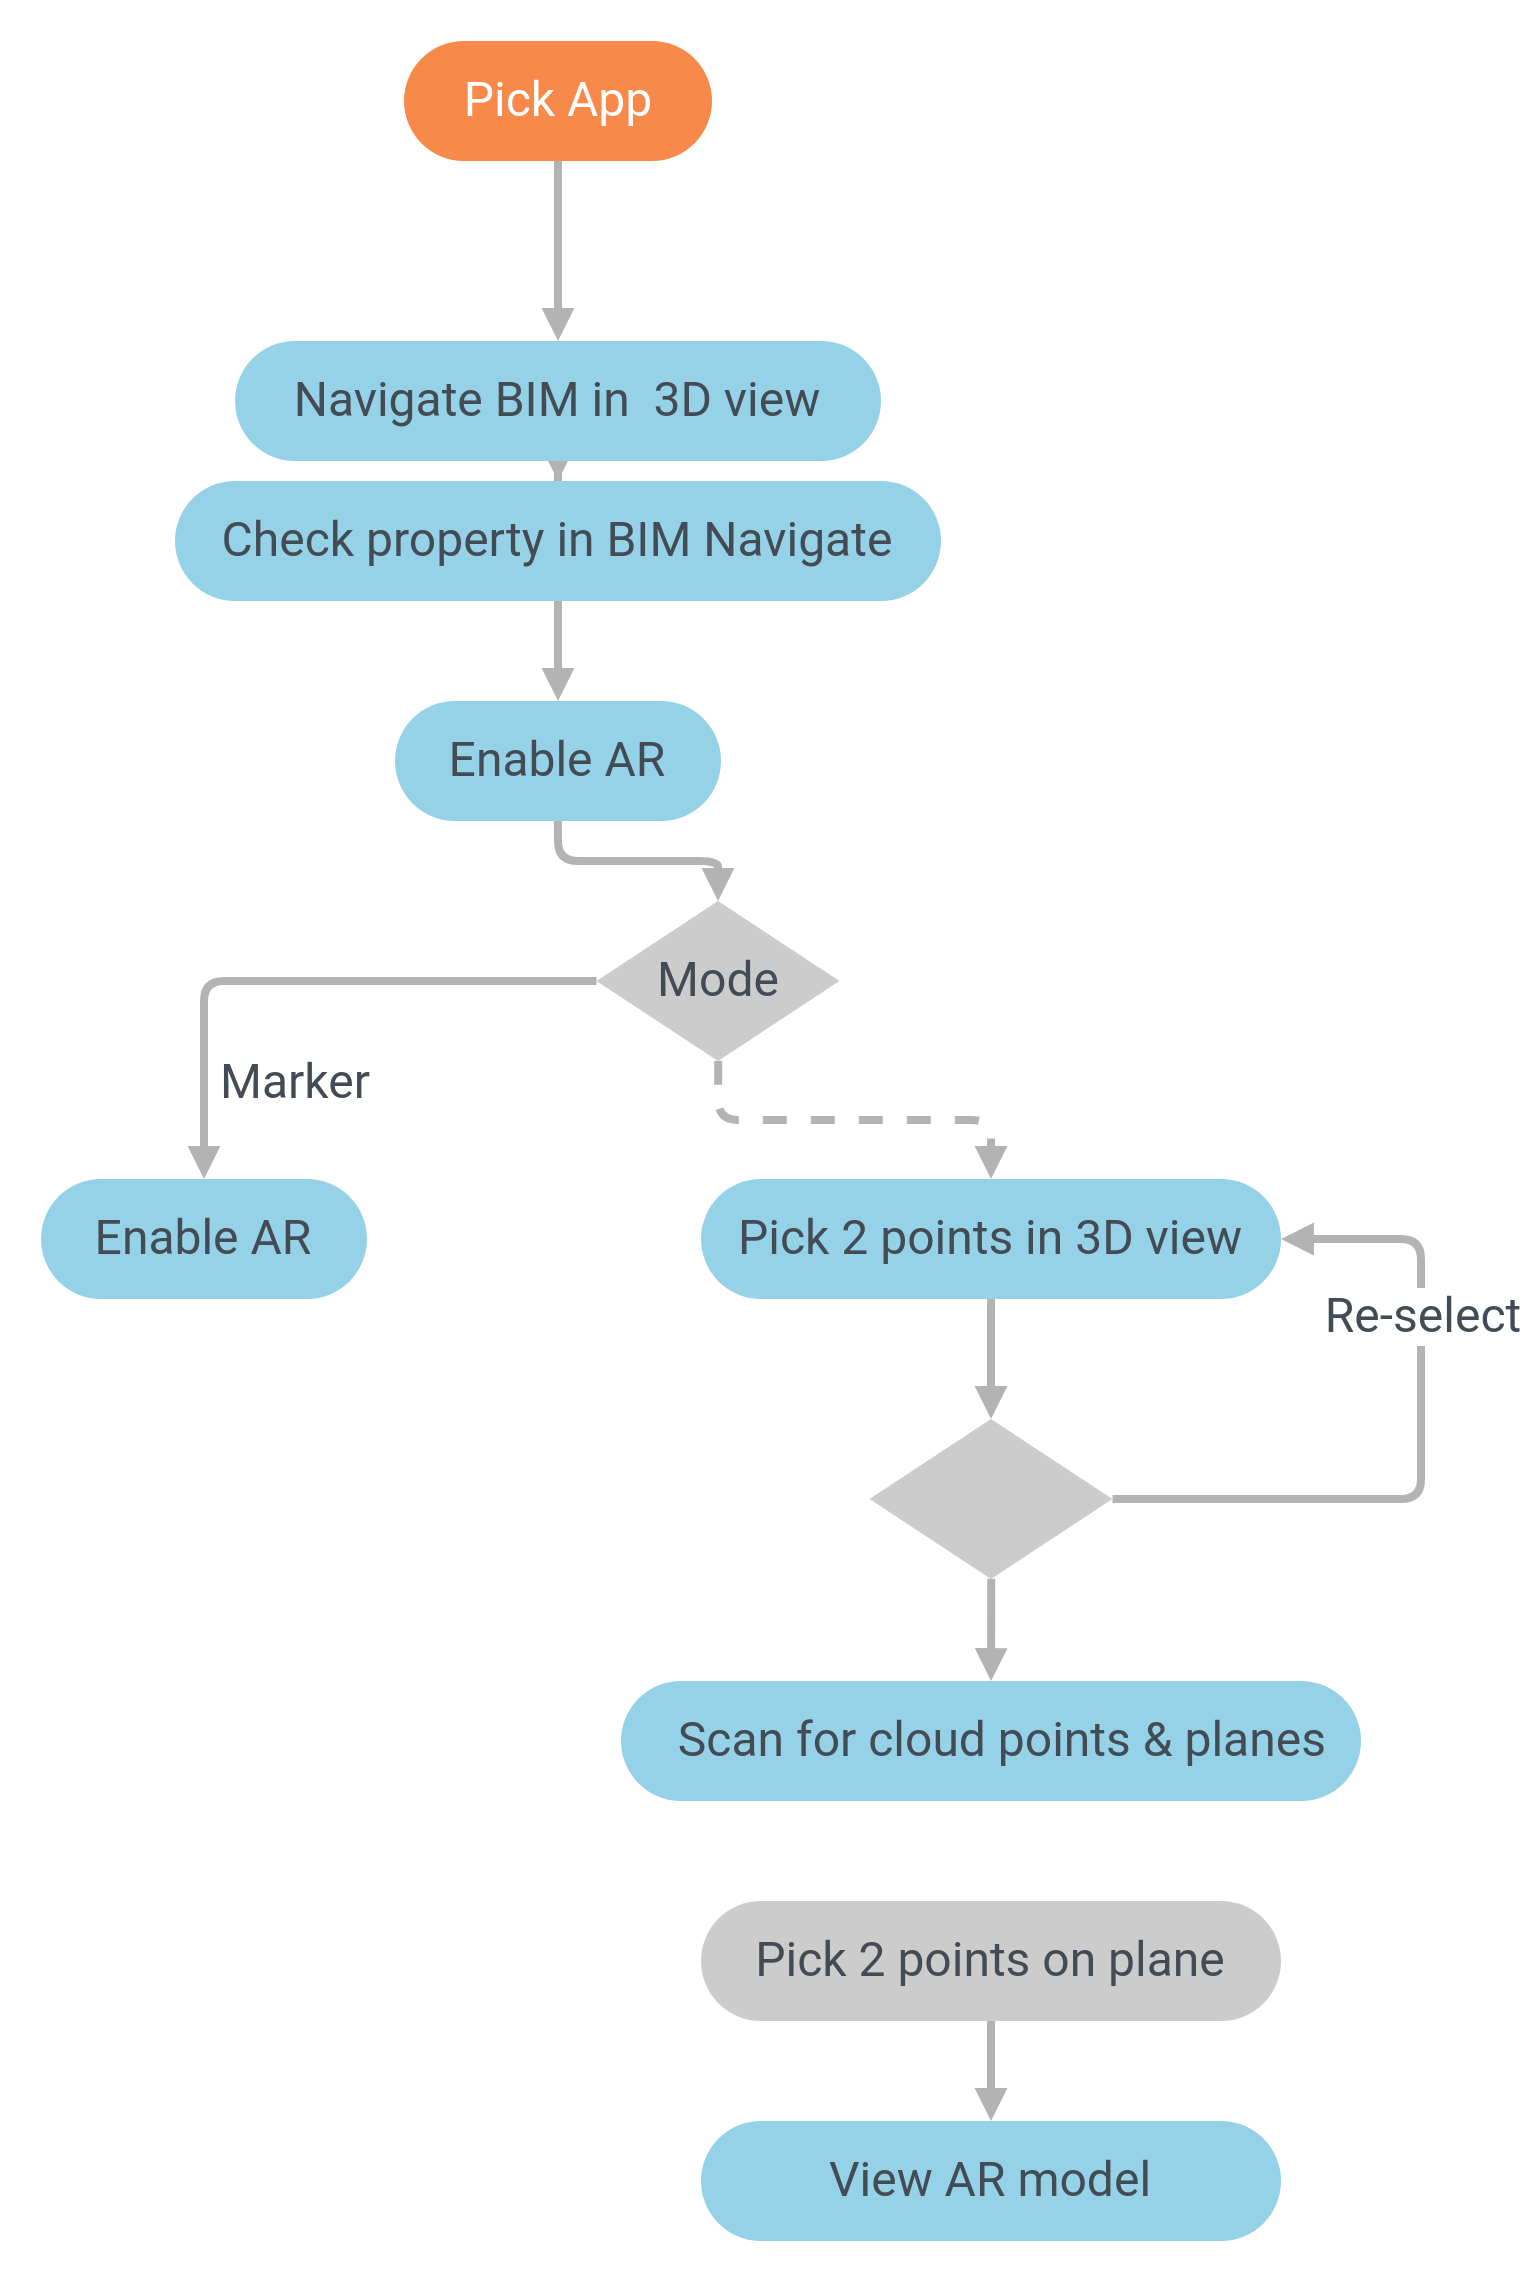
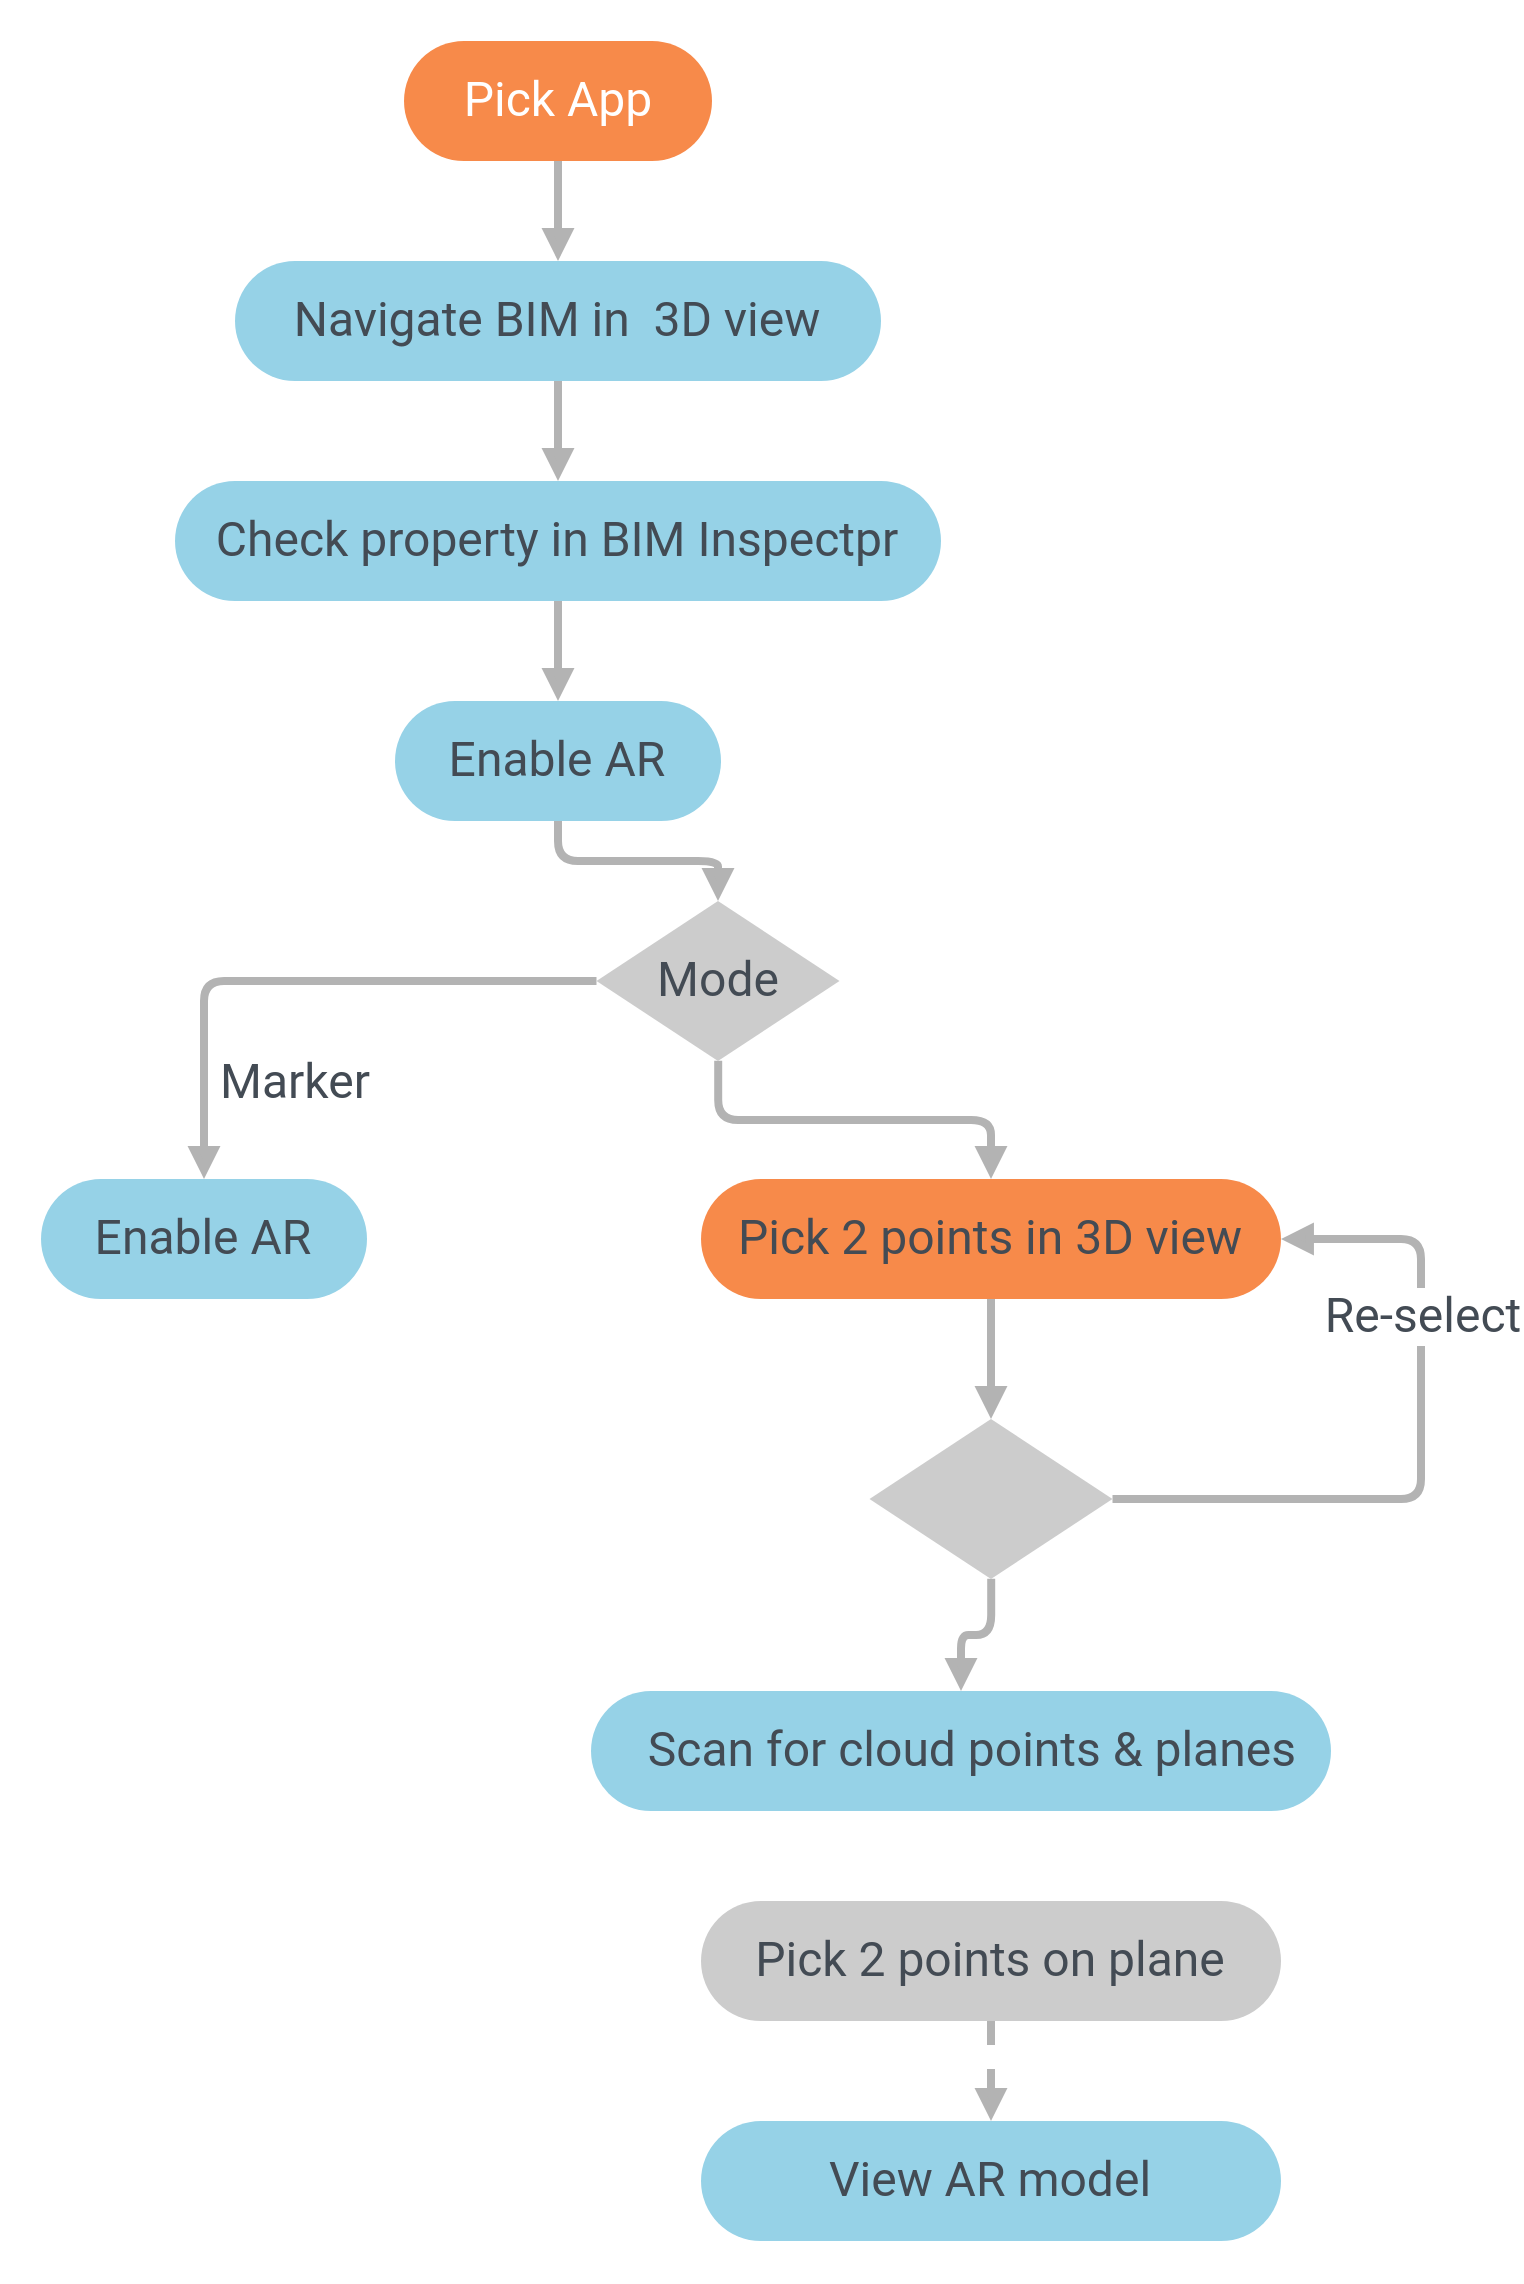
(558, 401) -> (558, 321)
(558, 541) -> (558, 541)
(750, 1120) -> (750, 1120)
(991, 1239) -> (991, 1239)
(991, 1741) -> (961, 1751)
(991, 2056) -> (991, 2056)
